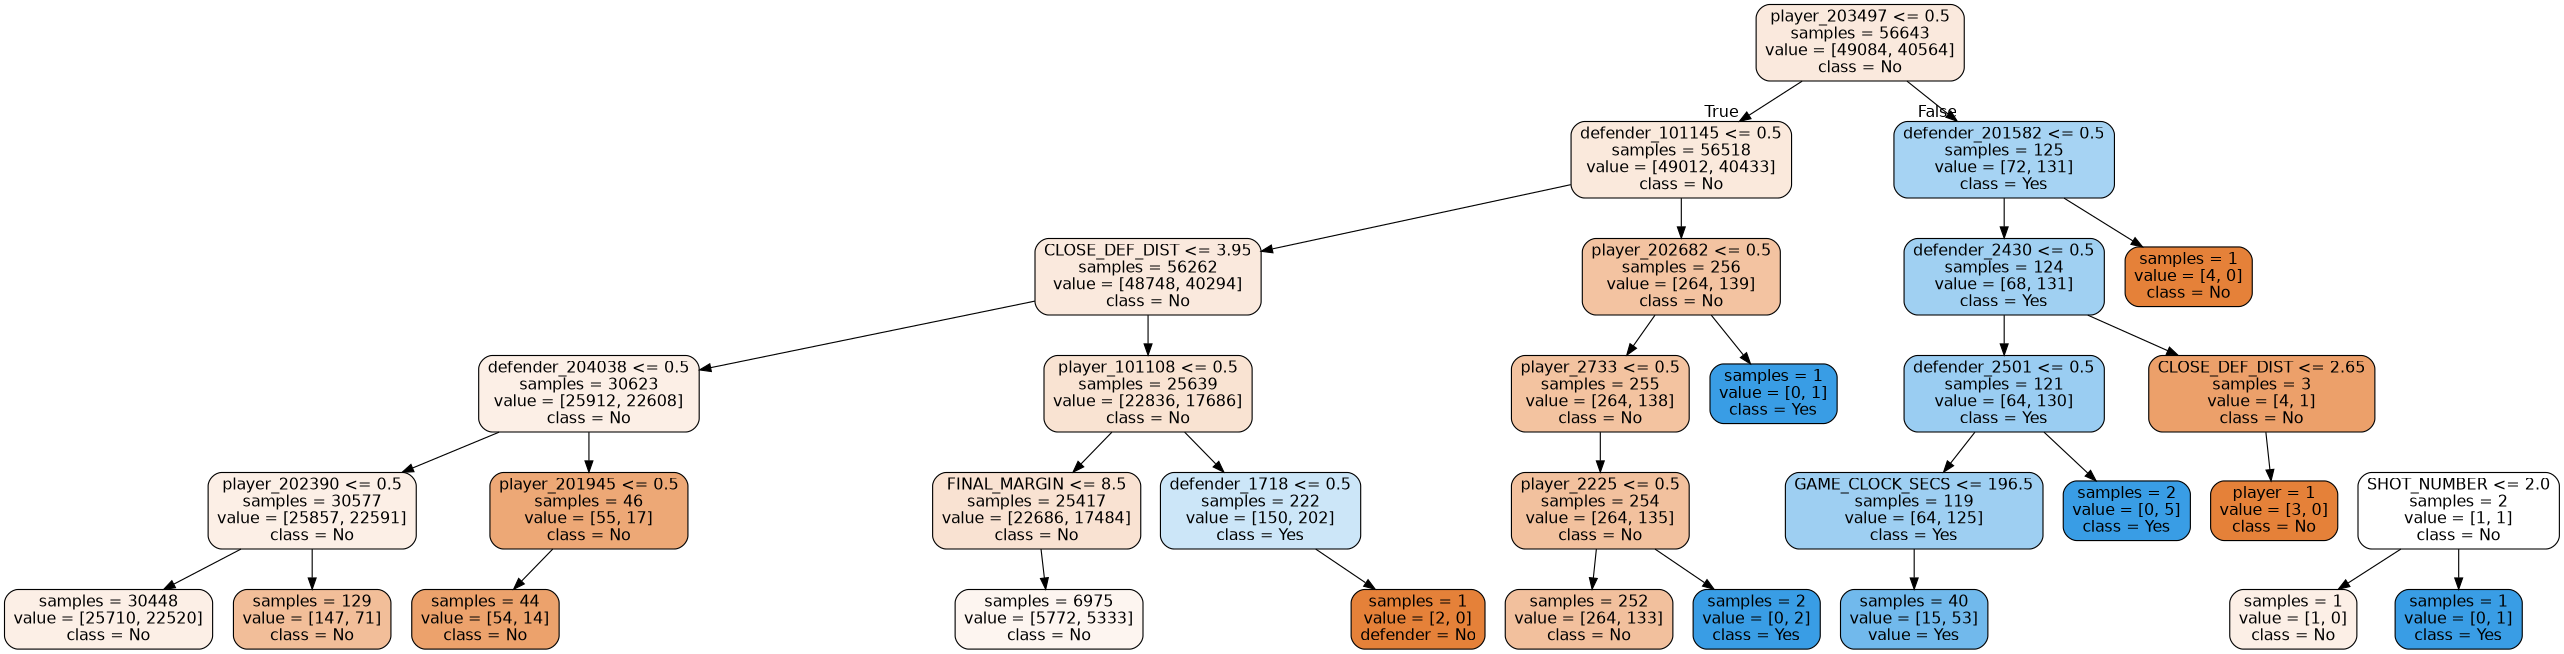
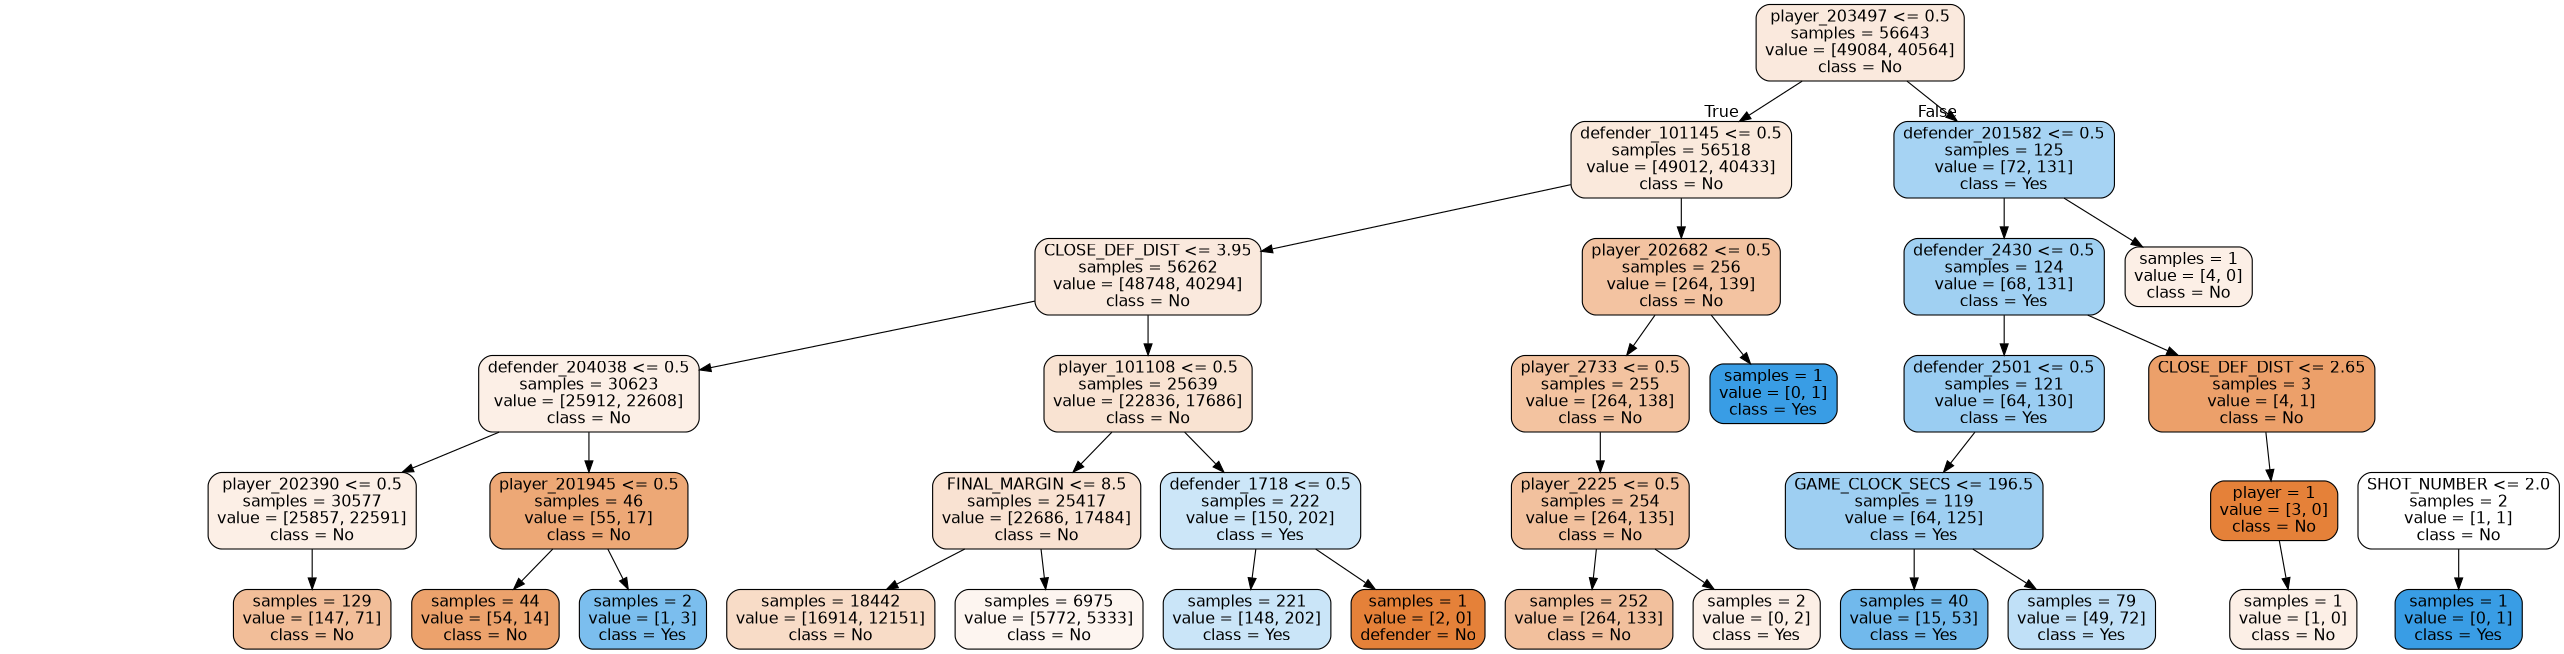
(2189, 277) -> (2189, 277)
(2127, 511) -> none
(2374, 566) -> (2283, 559)
(109, 619) -> none
none -> (643, 619)
none -> (831, 619)
none -> (1247, 619)
(1757, 619) -> (1757, 619)
(1914, 619) -> (1914, 619)
none -> (2082, 619)
